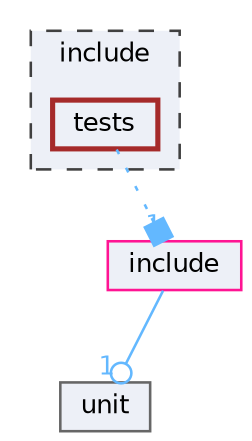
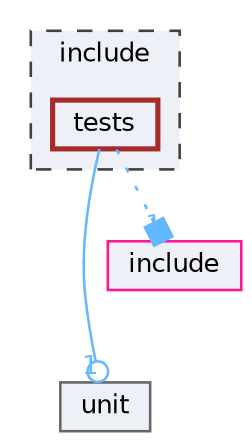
(144, 327) -> (84, 255)
